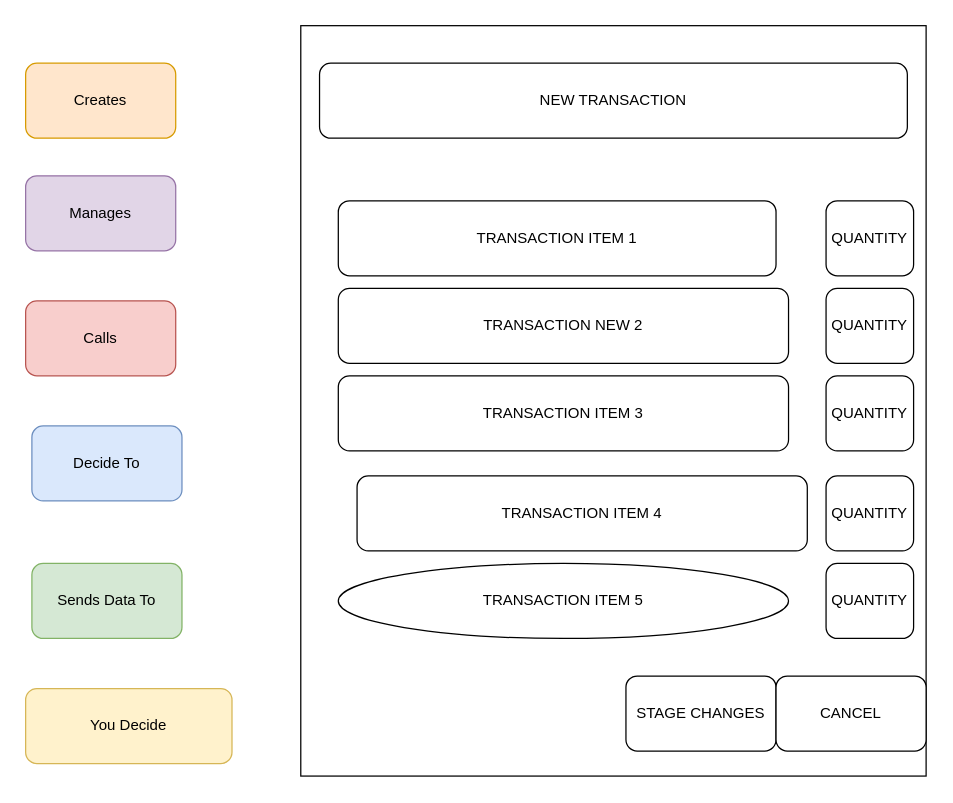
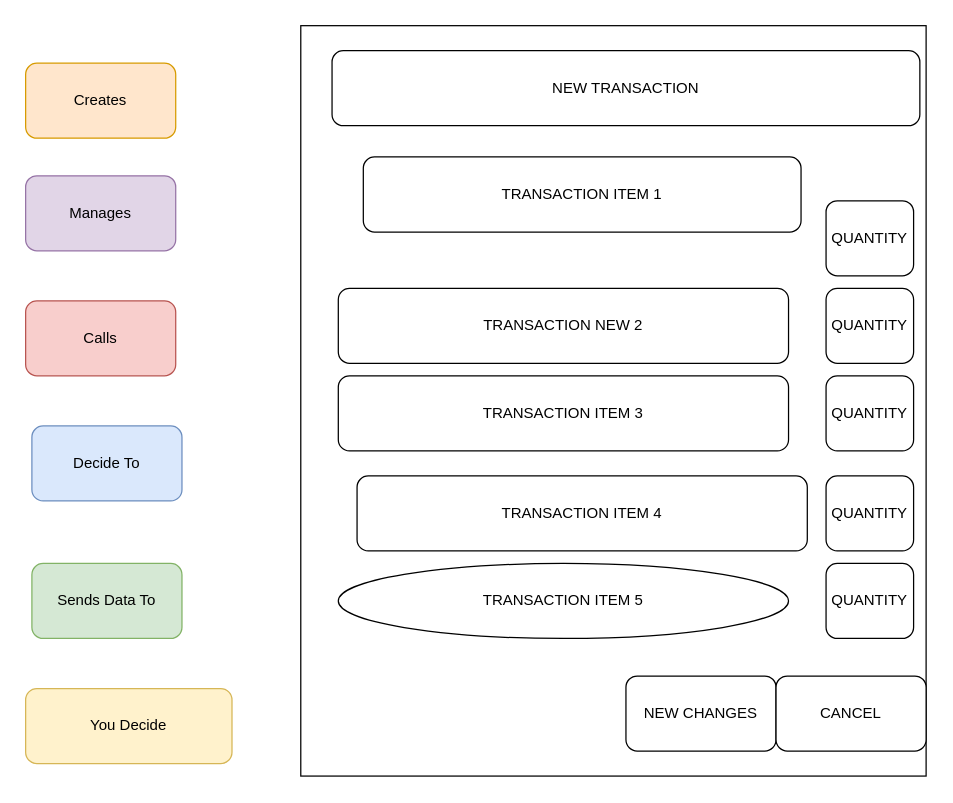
(613, 101) -> (626, 88)
(557, 238) -> (582, 194)
(701, 713) -> (701, 713)
